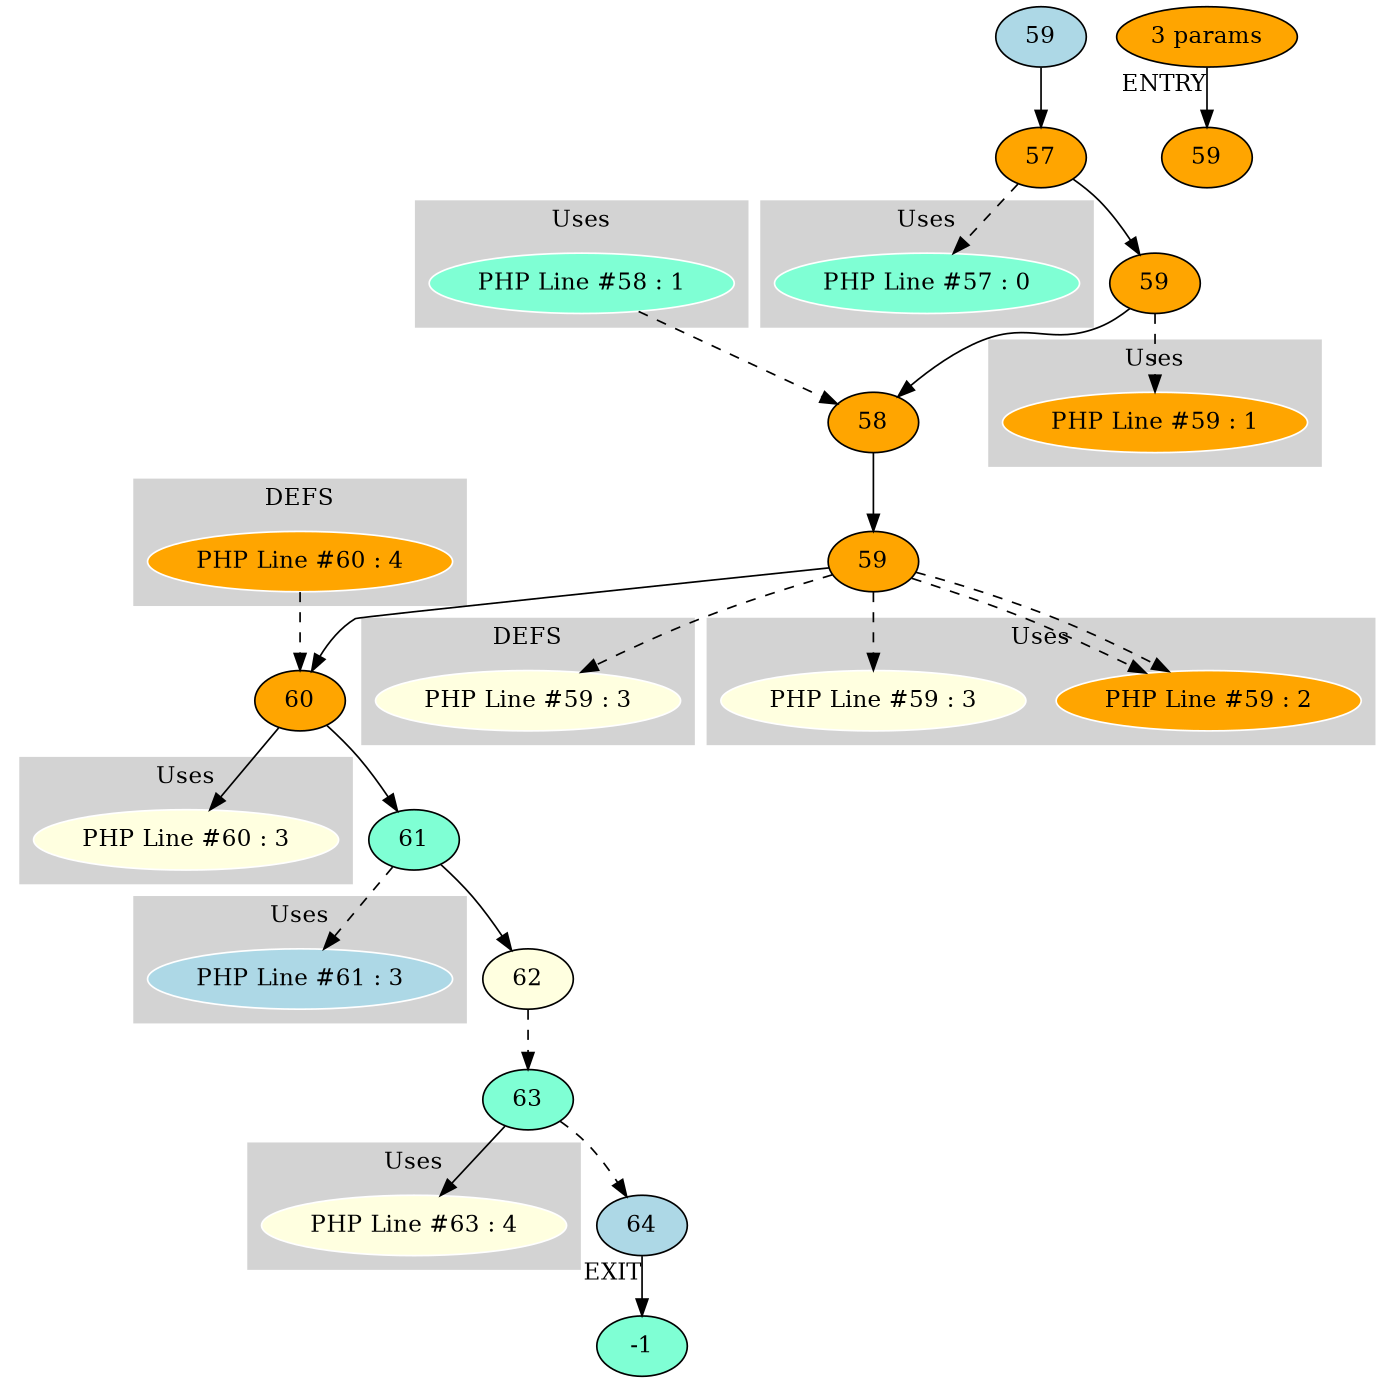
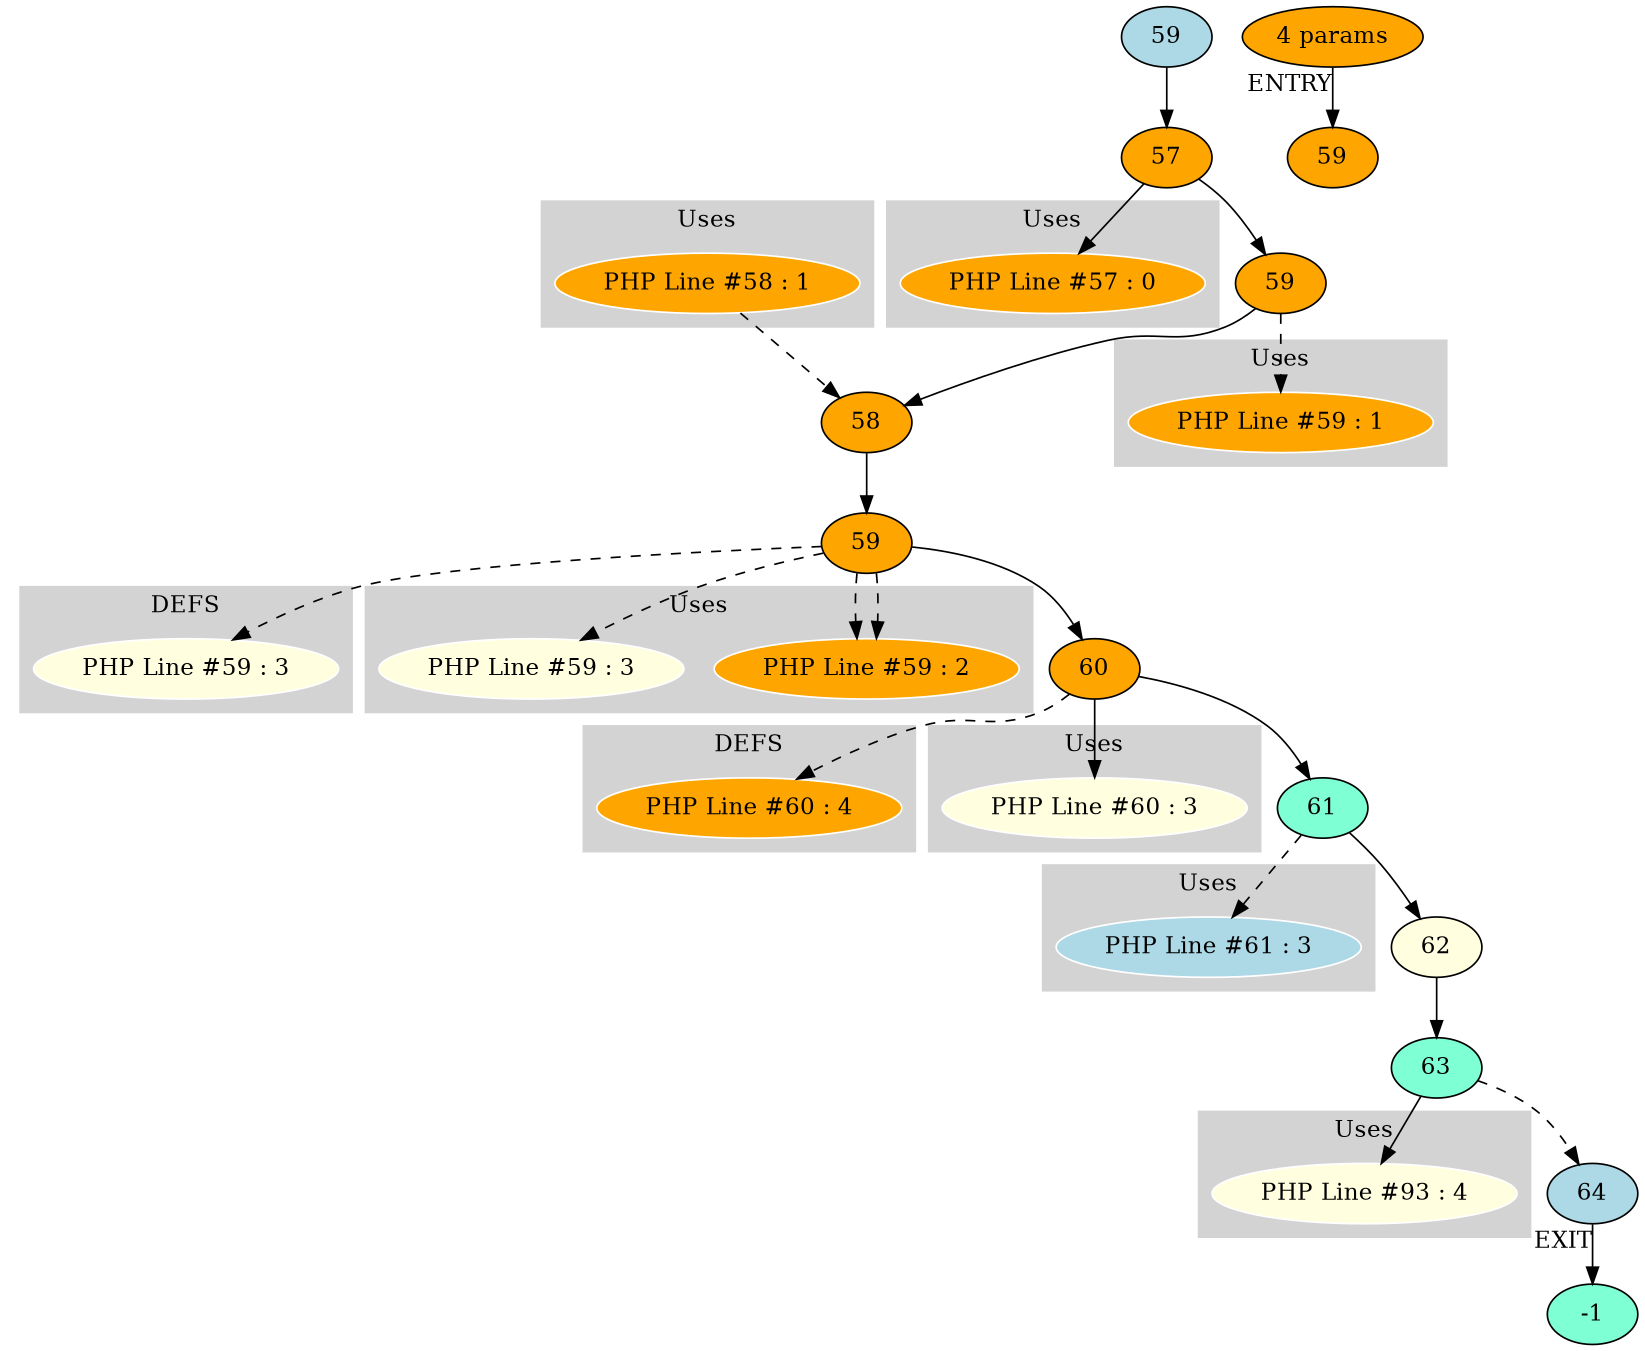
(1207, 37) -> (1333, 37)
(991, 213) -> (1117, 213)
(582, 283) -> (707, 283)
(927, 283) -> (1053, 283)
(300, 623) -> (887, 738)
(528, 1031) -> (1437, 999)
(414, 1225) -> (1365, 1194)
